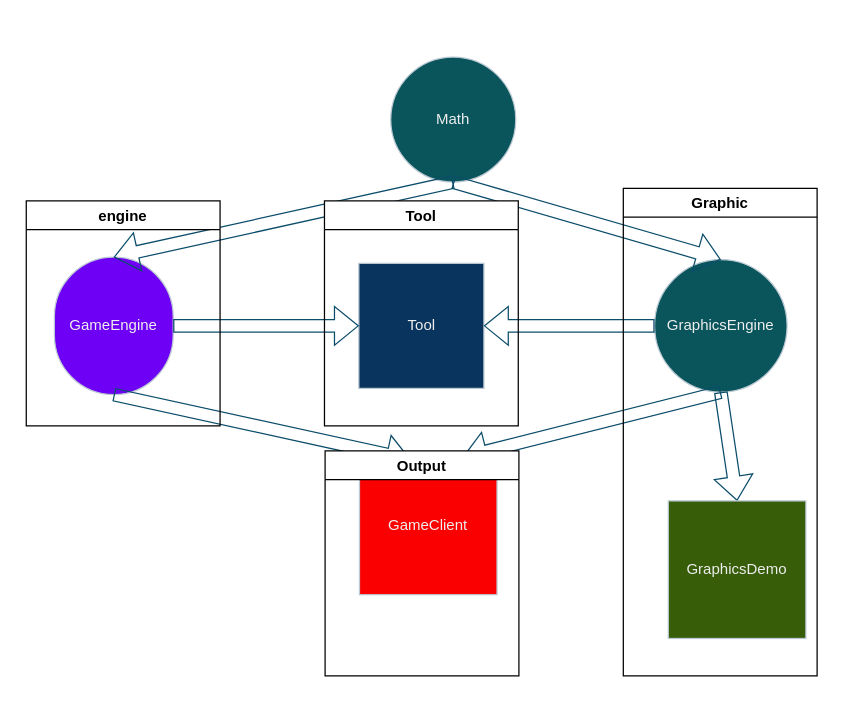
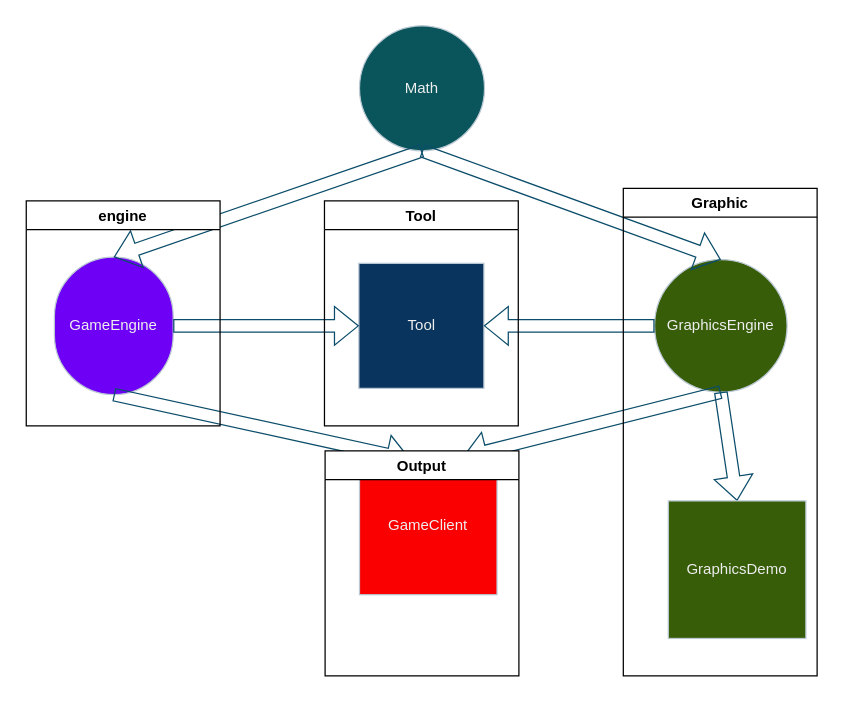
(453, 119) -> (422, 88)
(721, 326) -> (721, 326)
